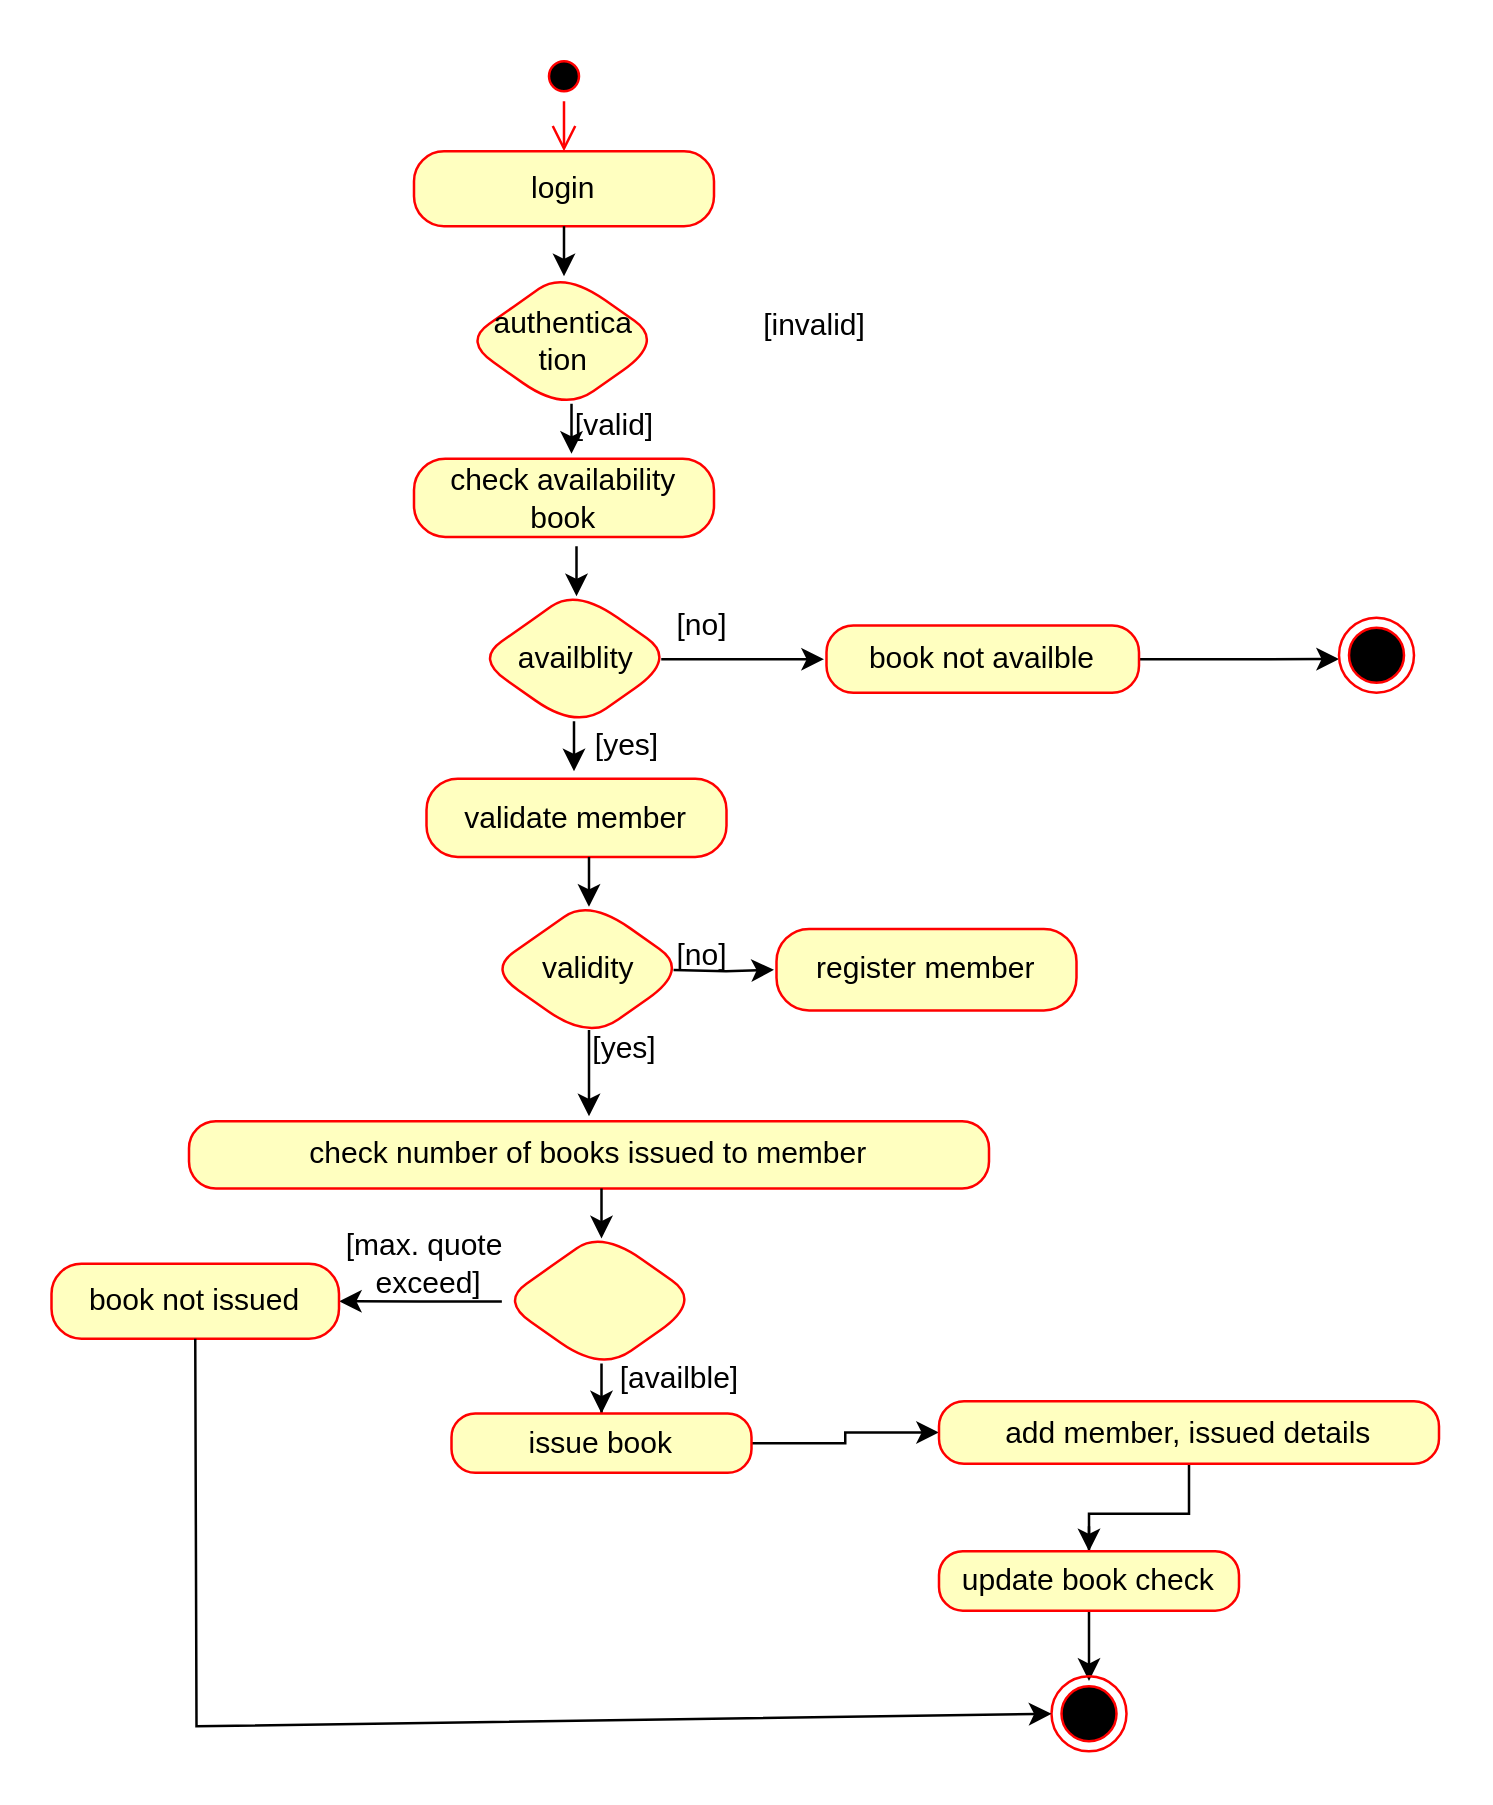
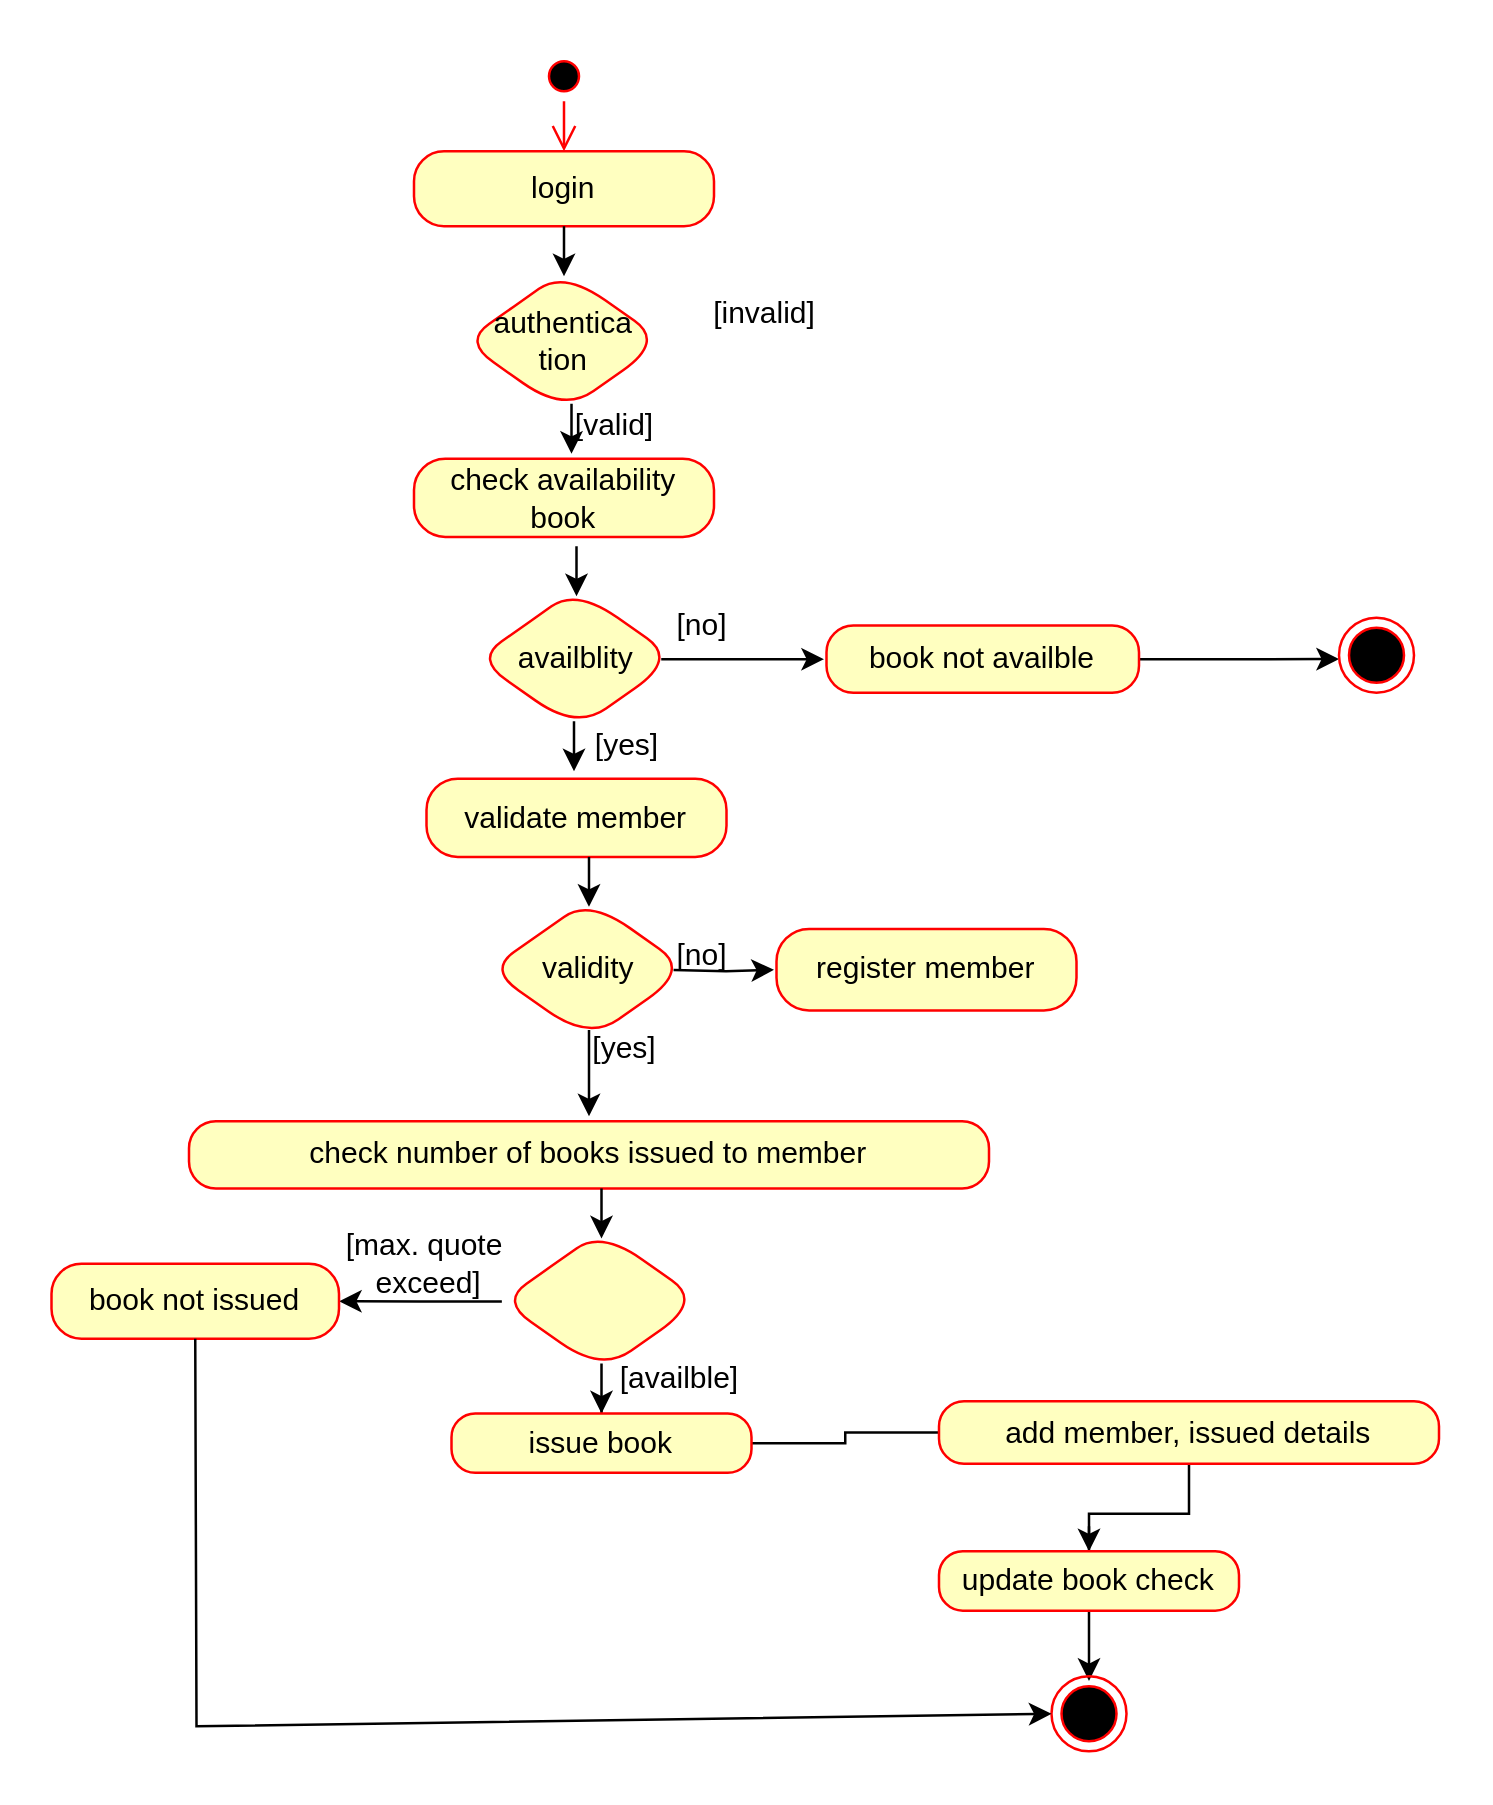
(814, 326) -> (764, 314)
(921, 1433) -> (927, 1433)
